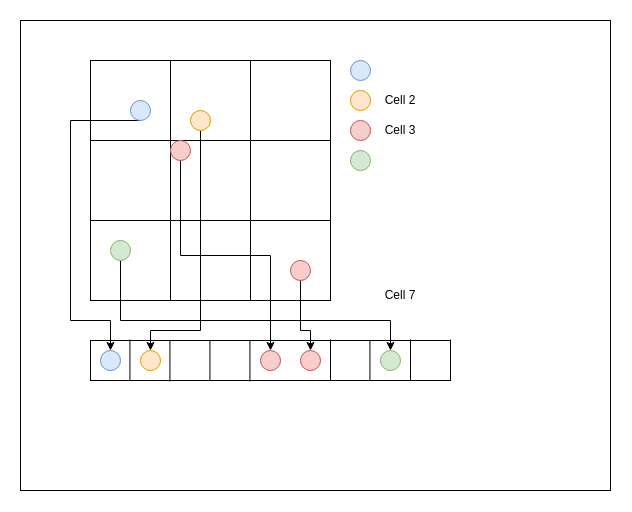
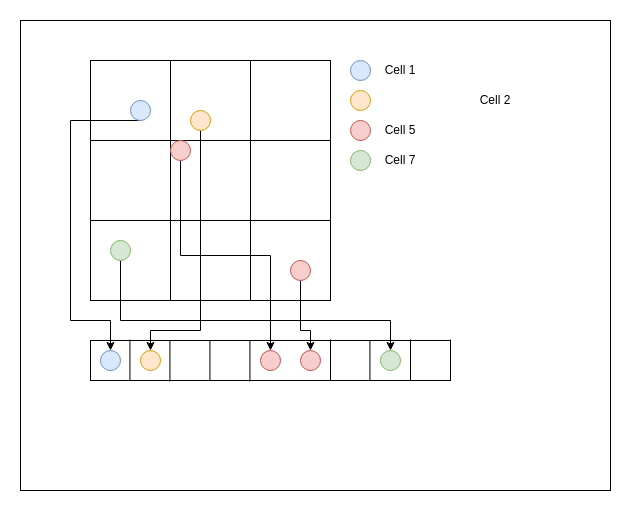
none -> (401, 71)
(401, 101) -> (496, 101)
(401, 131) -> (401, 131)
(401, 296) -> (401, 161)
